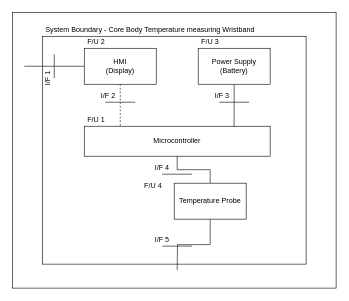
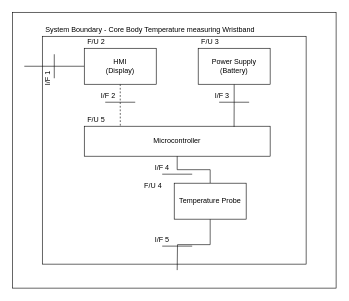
(96, 120) -> (96, 120)
